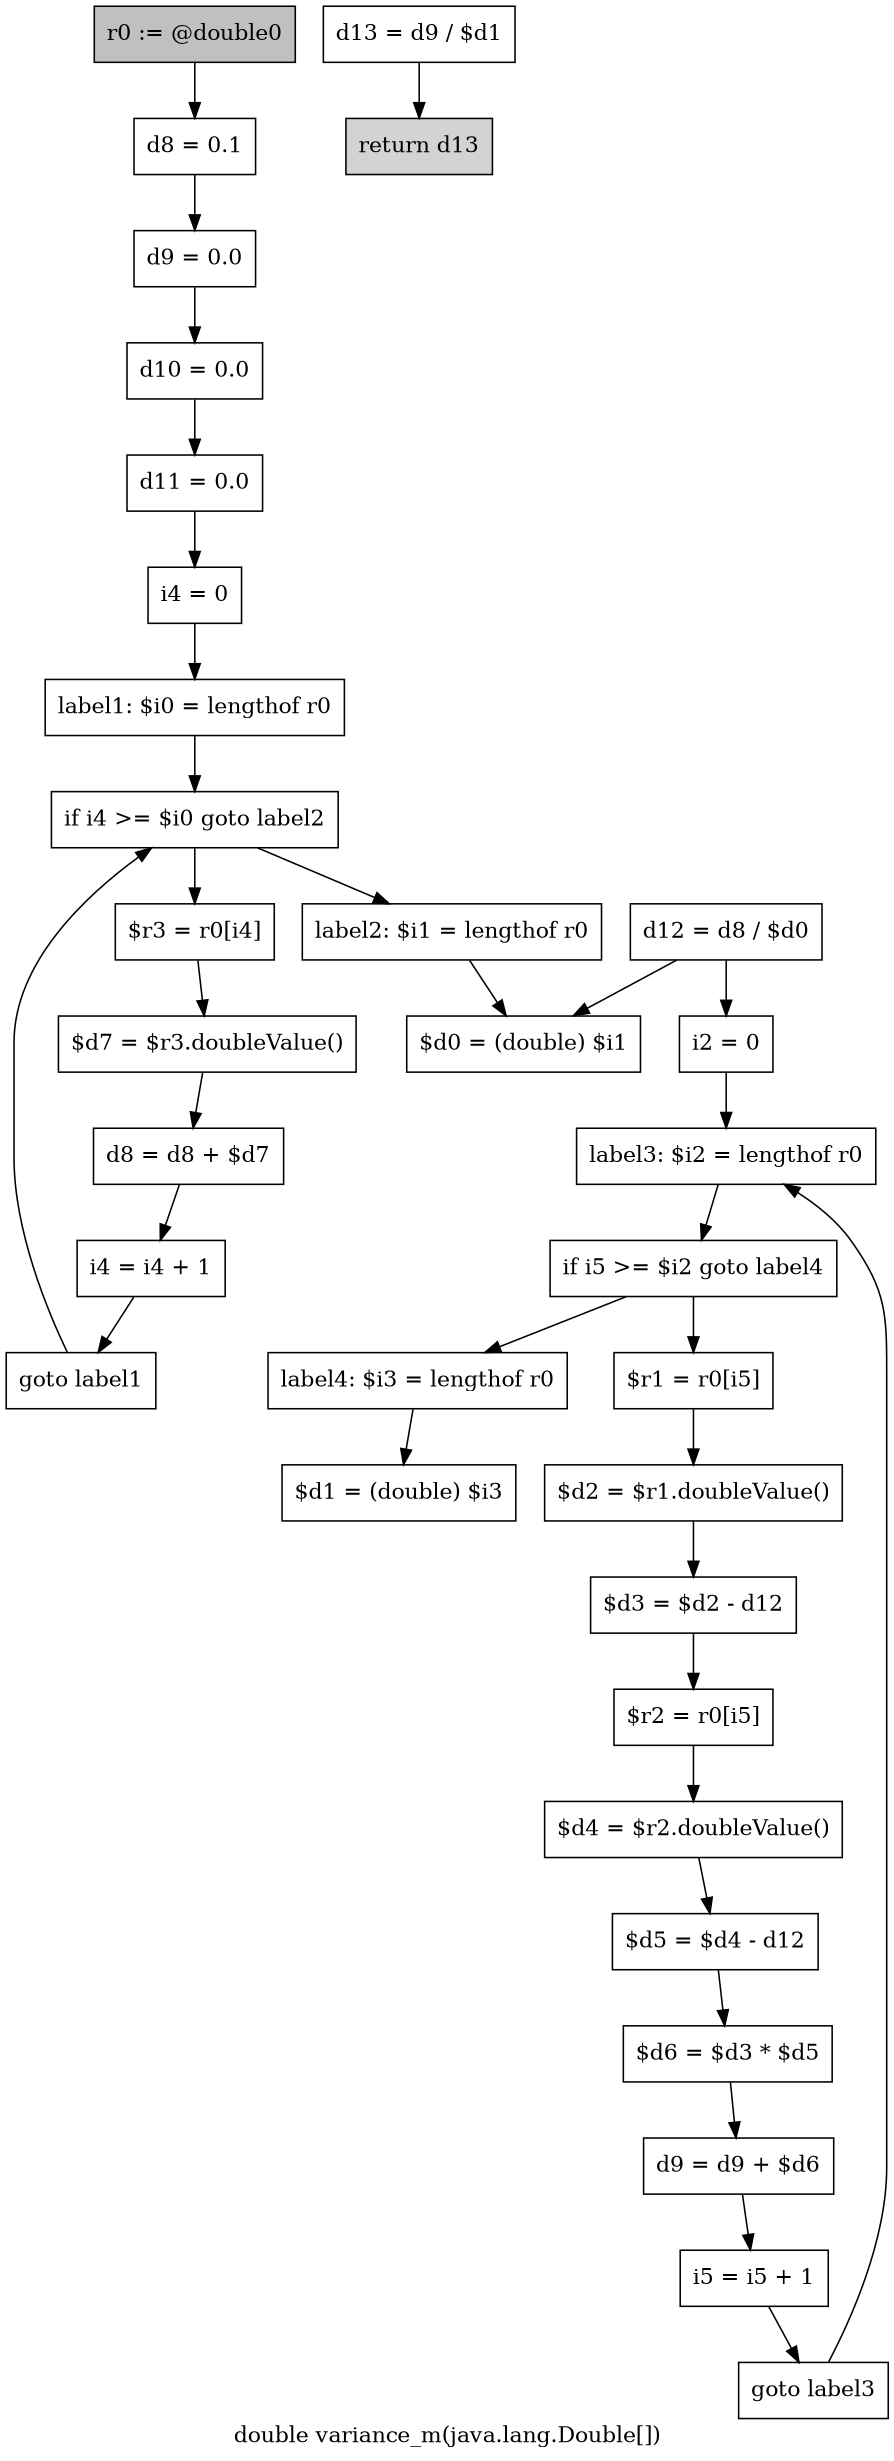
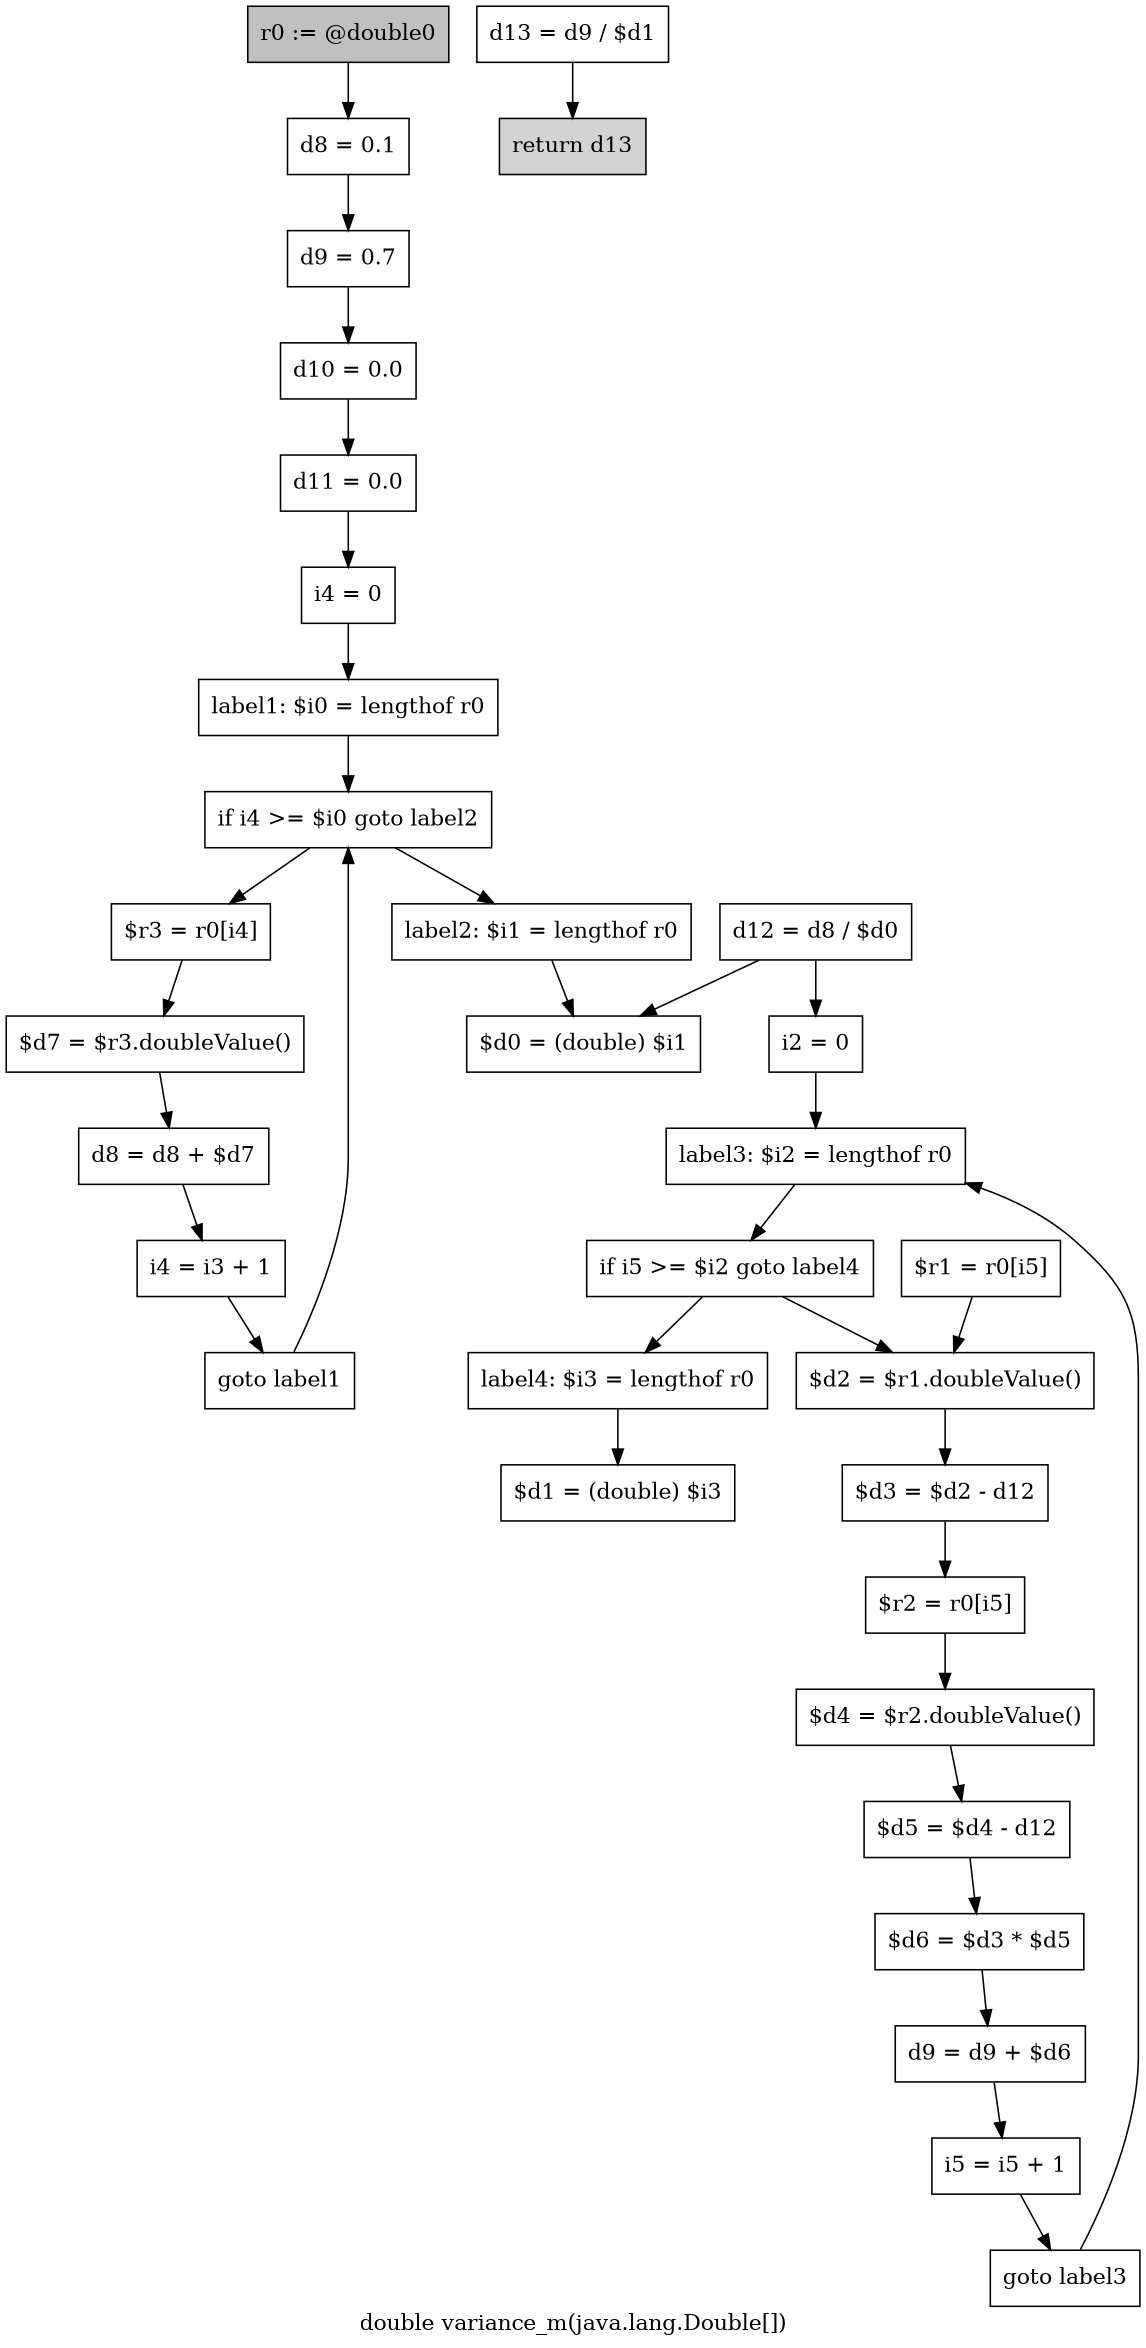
(195, 259) -> (348, 259)
(151, 1268) -> (211, 1268)
(693, 1317) -> (830, 1321)
